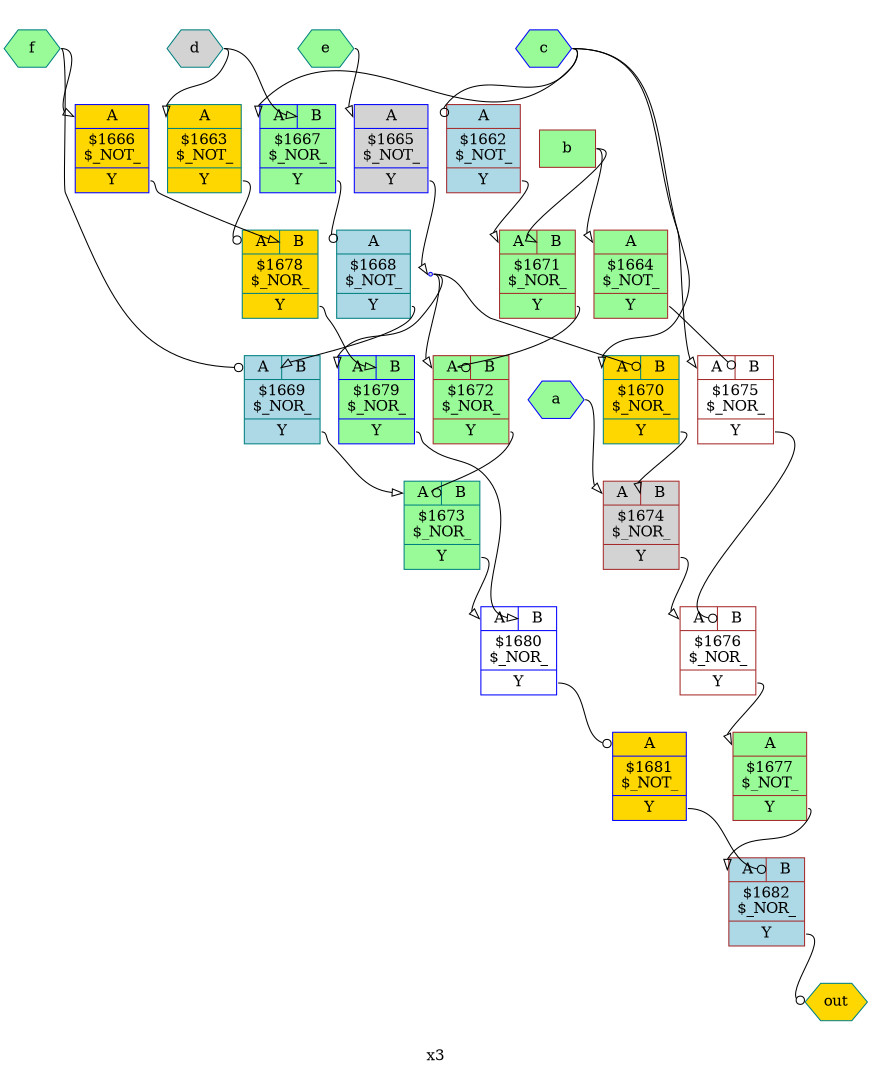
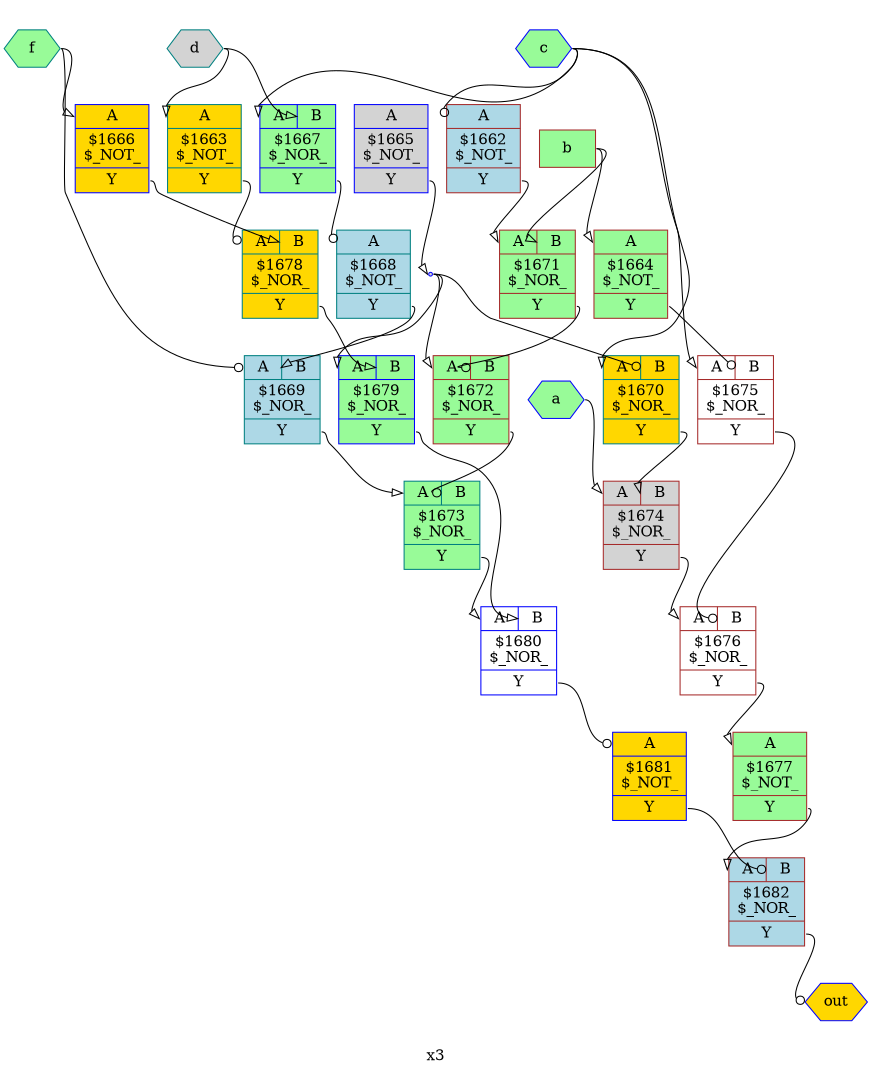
(326, 49) -> none
(836, 1002) -> (836, 1002)
